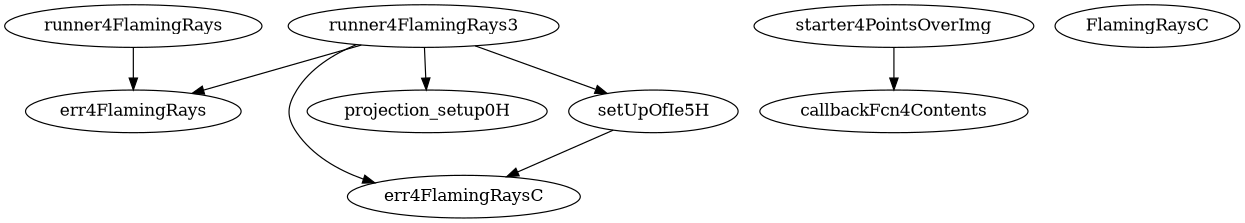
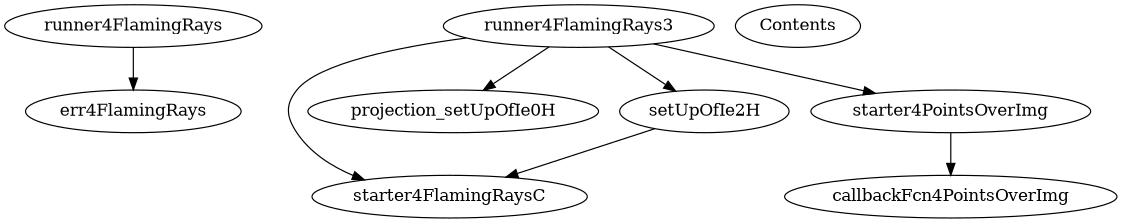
(1147, 26) -> (798, 26)
(282, 68) -> (759, 67)
(427, 111) -> (453, 111)
(653, 111) -> (704, 111)
(894, 111) -> (951, 197)
(464, 197) -> (450, 197)
